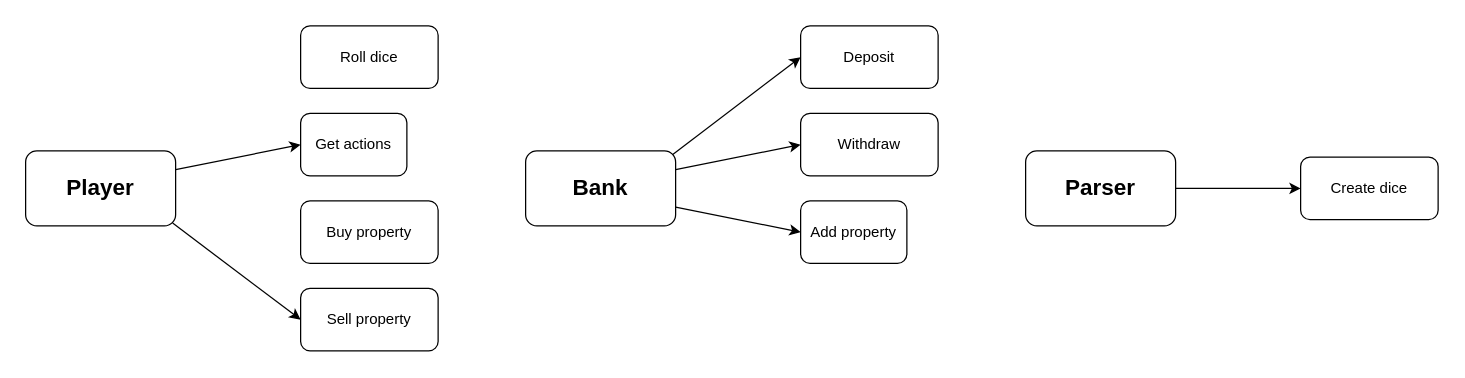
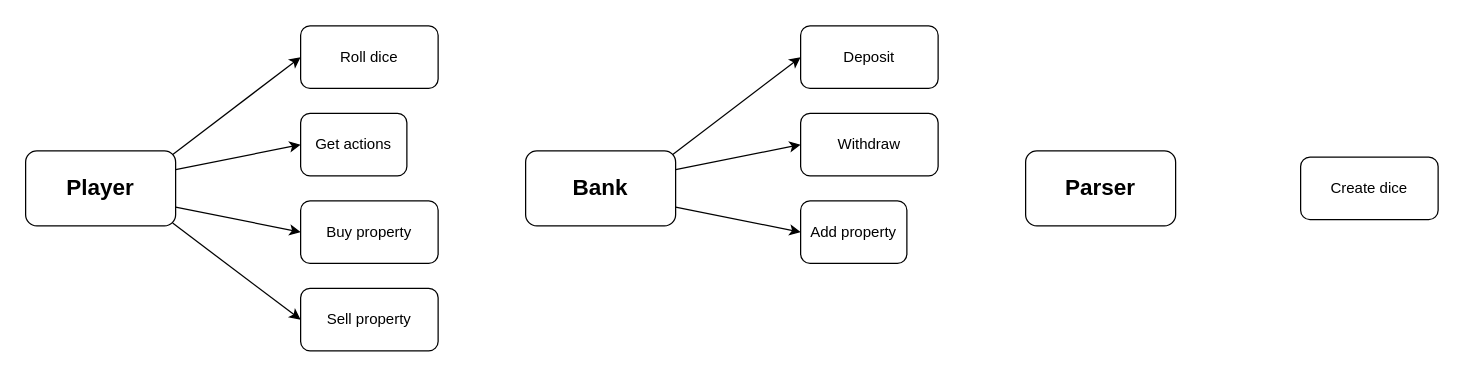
none -> (234, 108)
(1234, 188) -> none
none -> (234, 218)
